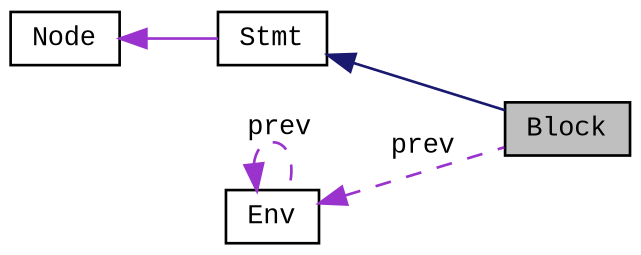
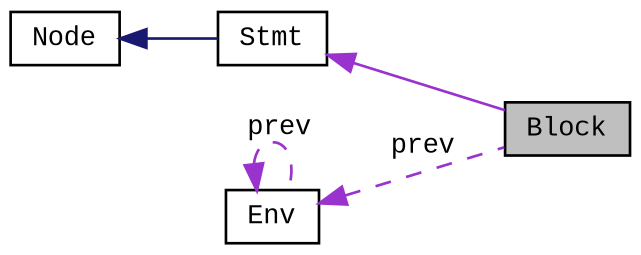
(182, 39) -> (182, 39)
(429, 87) -> (429, 87)
